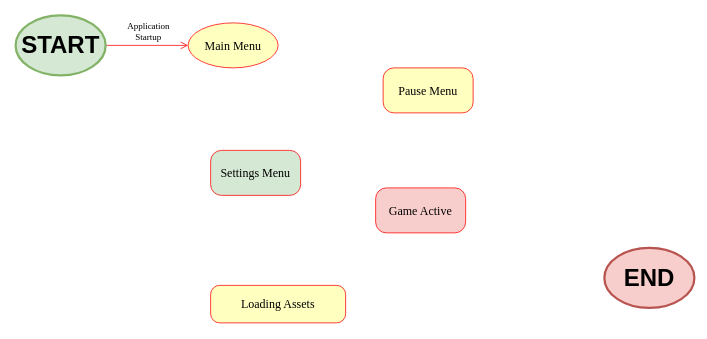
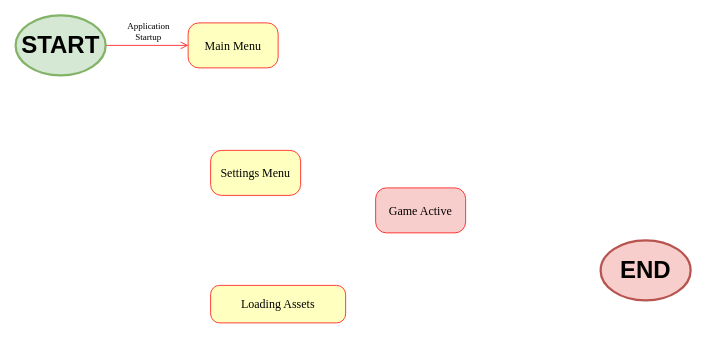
(233, 45) -> (233, 45)
(428, 90) -> none
(255, 173) -> (255, 173)
(649, 278) -> (645, 270)
